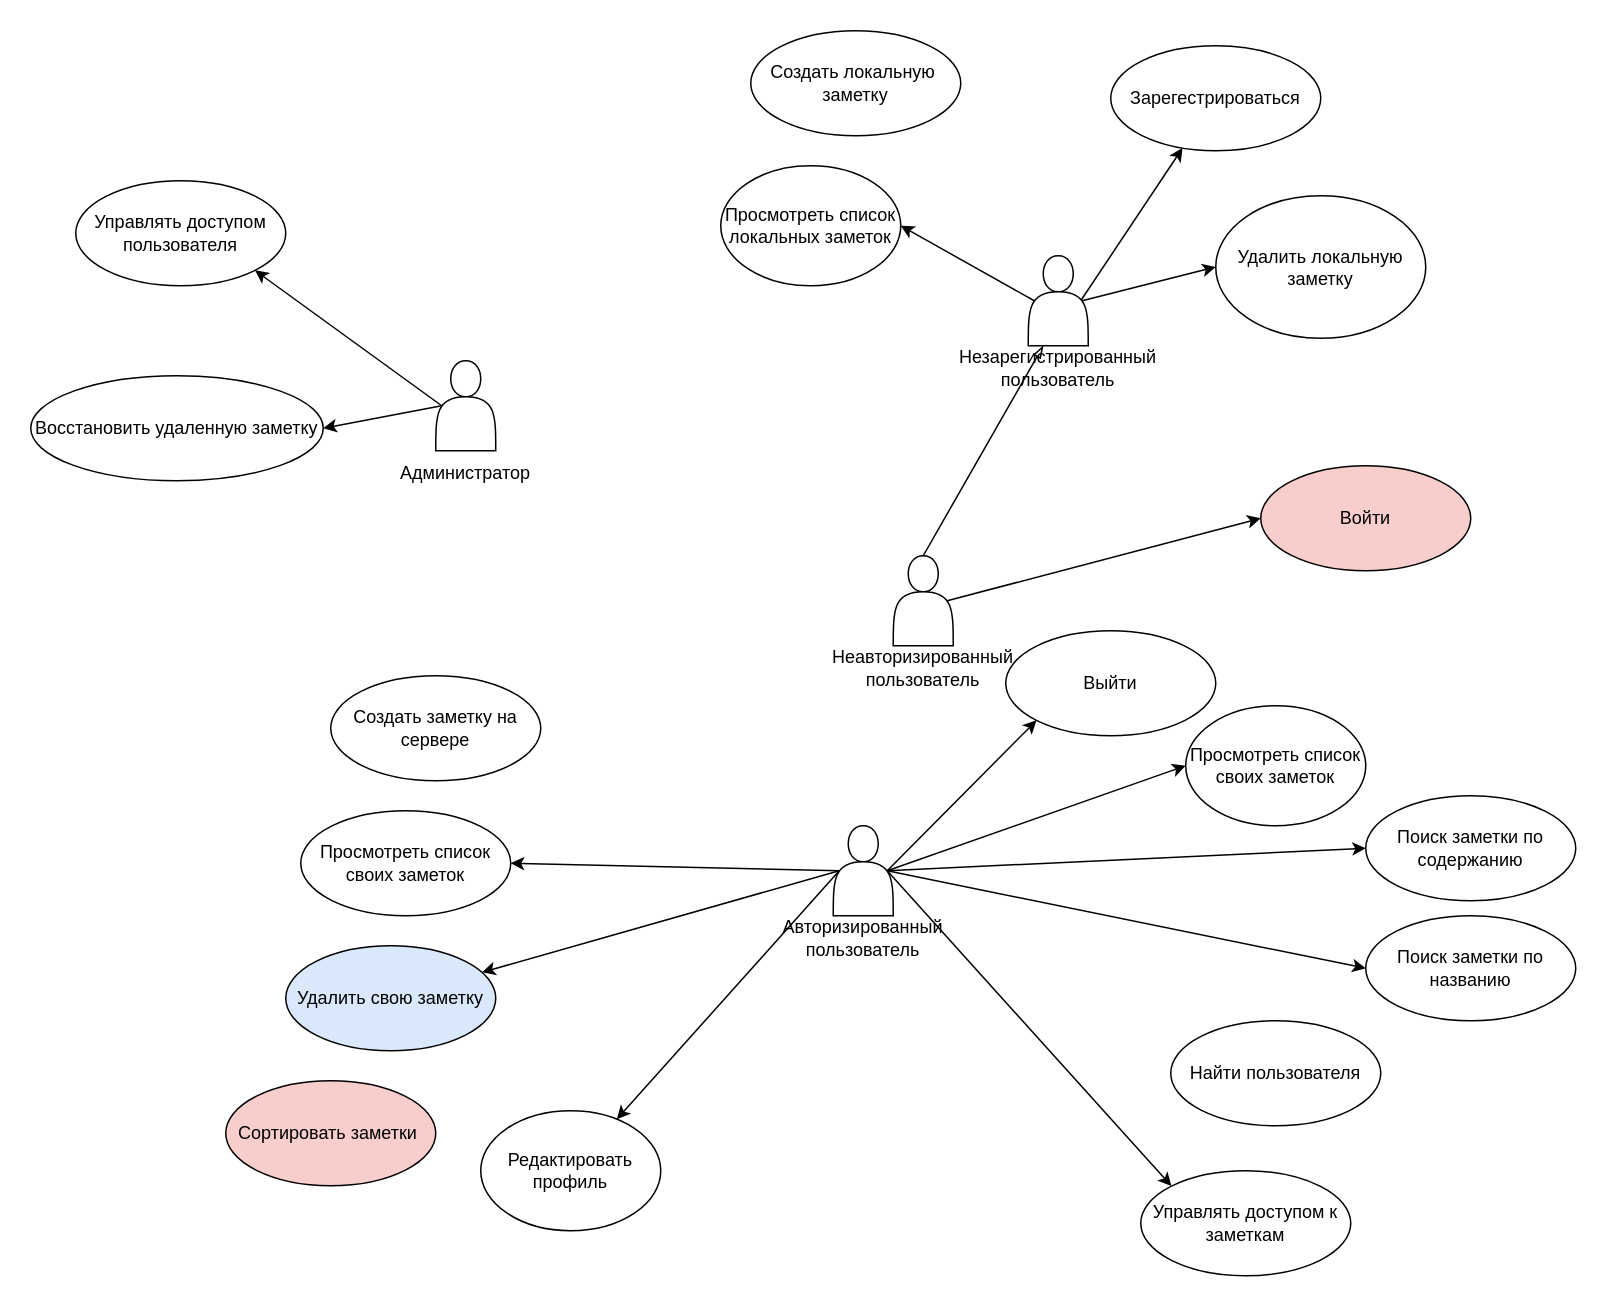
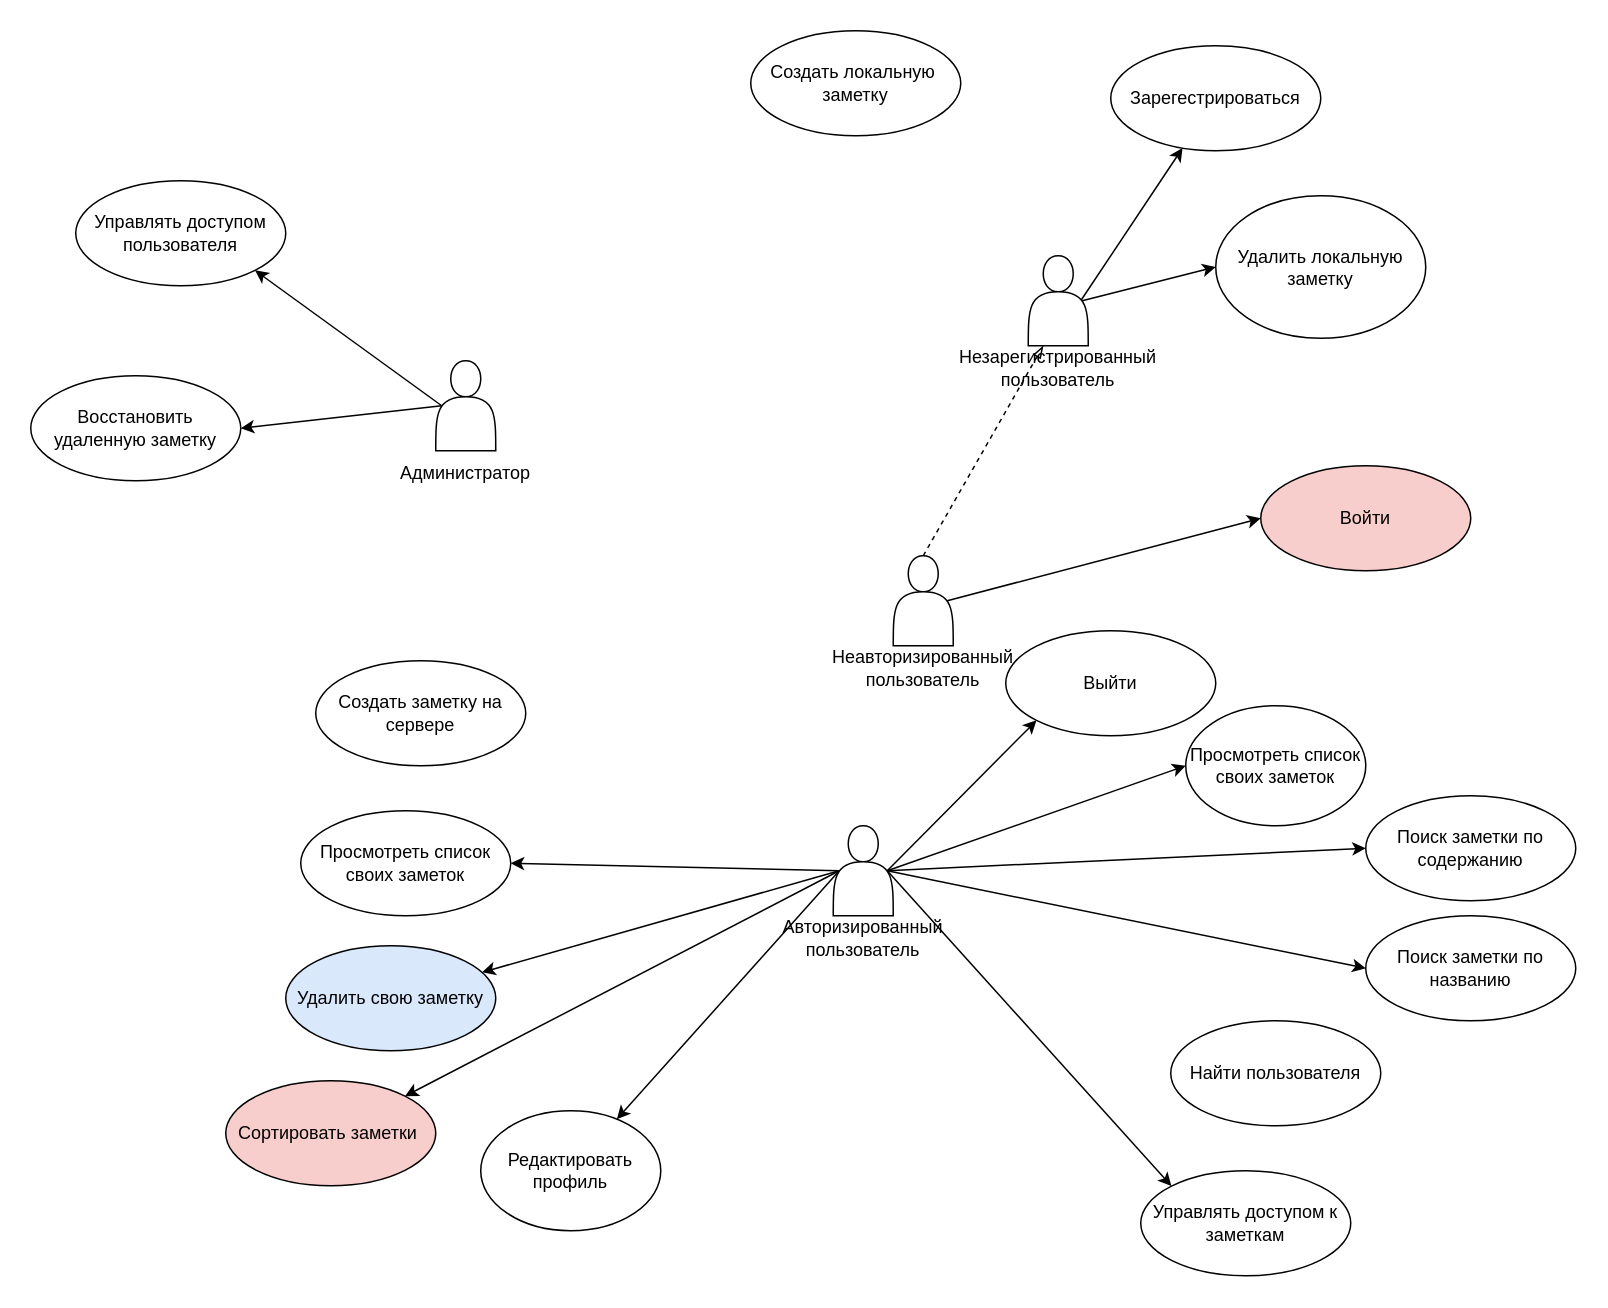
(811, 226) -> none
(972, 266) -> none
(177, 428) -> (136, 428)
(980, 456) -> (980, 456)
(436, 728) -> (421, 713)
none -> (623, 983)
